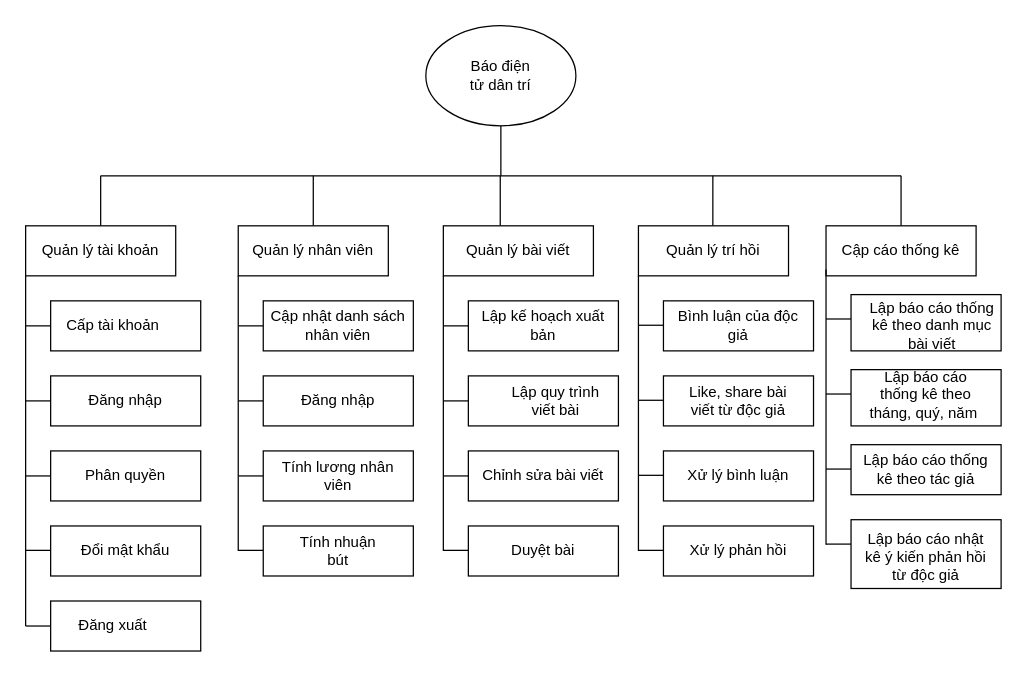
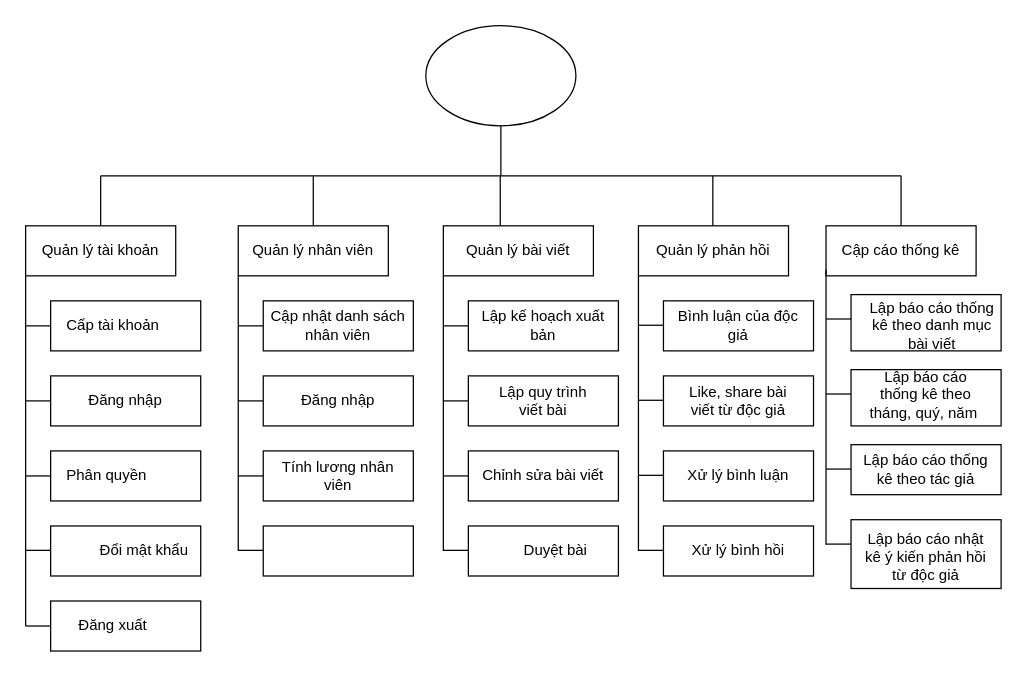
(501, 76) -> none
(713, 251) -> (713, 251)
(556, 401) -> (543, 401)
(126, 476) -> (107, 476)
(126, 551) -> (144, 551)
(338, 551) -> none
(543, 551) -> (556, 551)
(738, 551) -> (738, 551)
